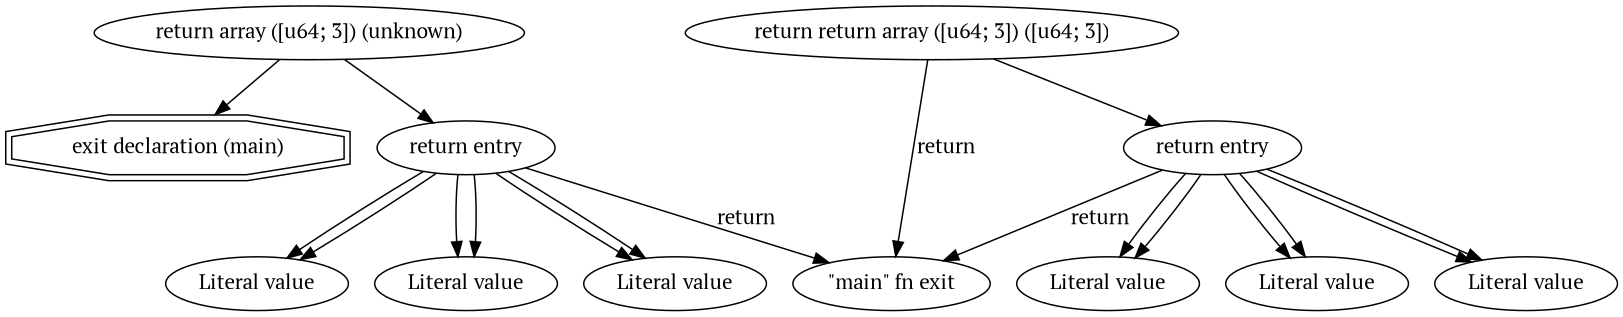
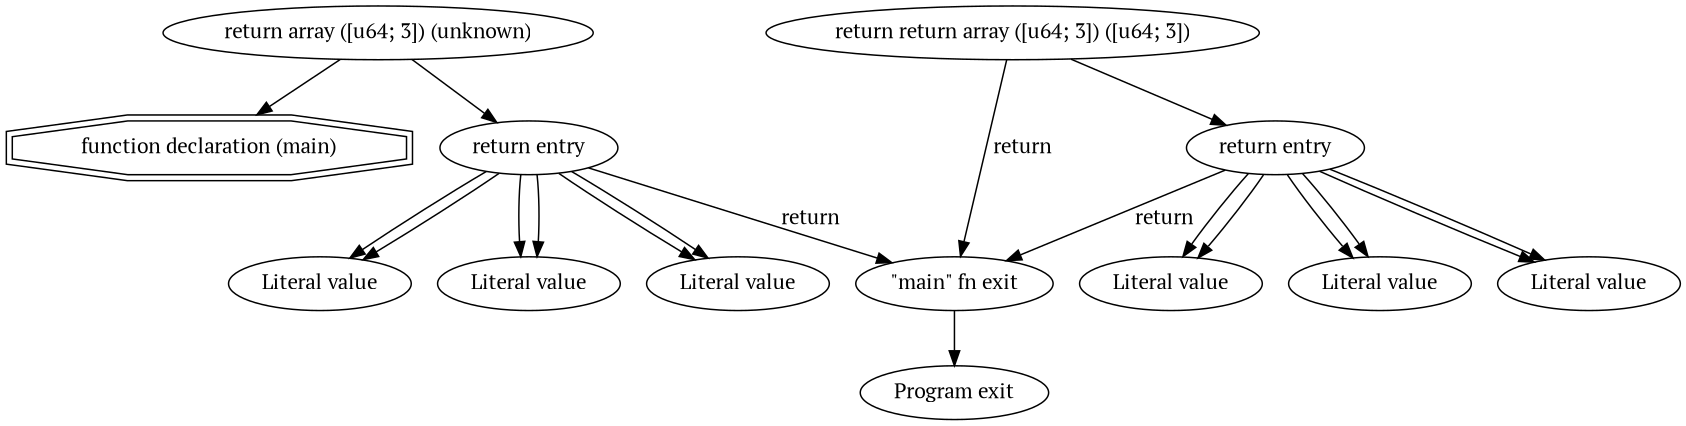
(178, 148) -> (209, 148)
none -> (954, 393)
